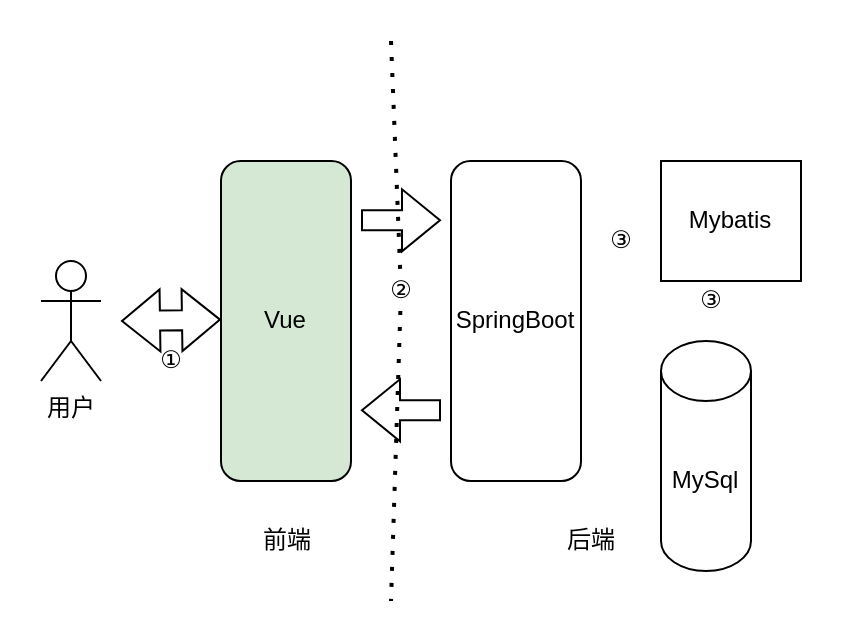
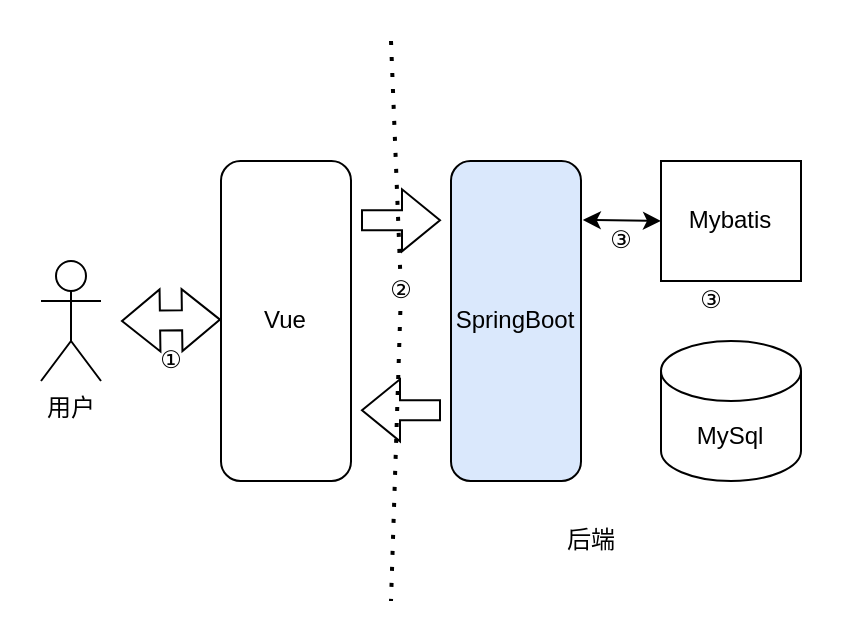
none -> (622, 220)
(286, 321) -> (286, 321)
(516, 321) -> (516, 321)
(706, 456) -> (731, 411)
(286, 541) -> none
